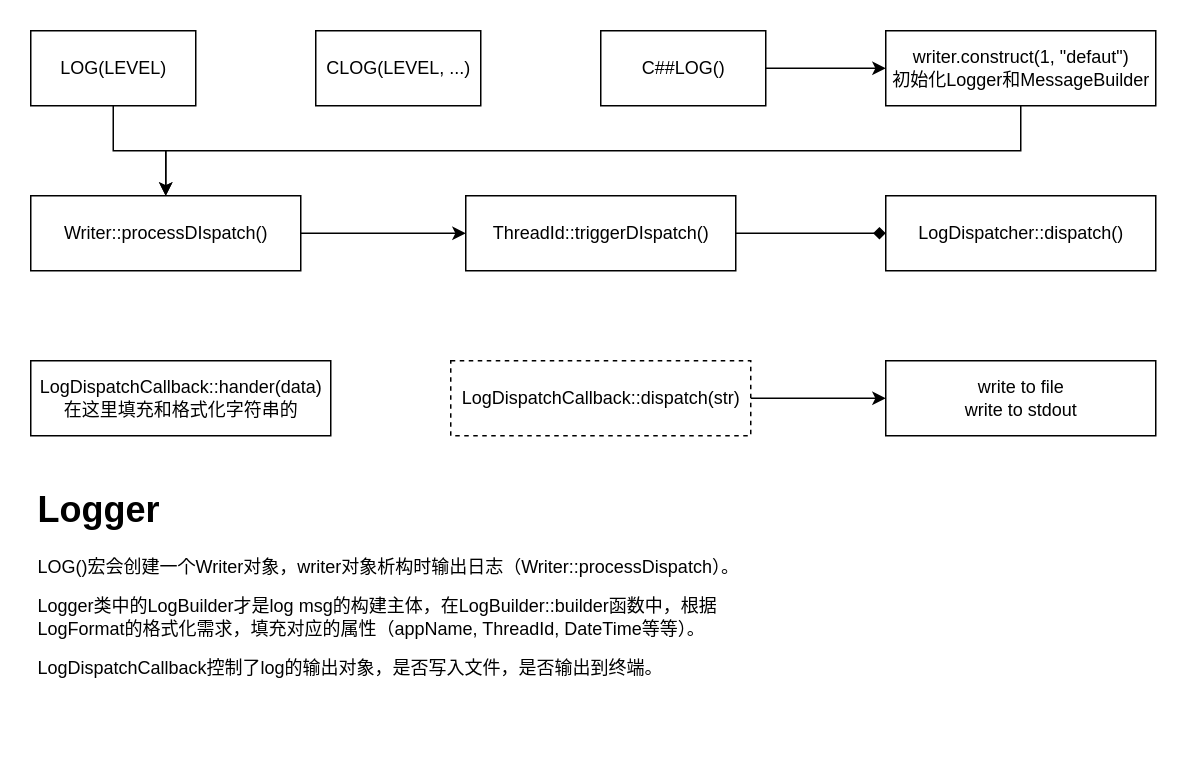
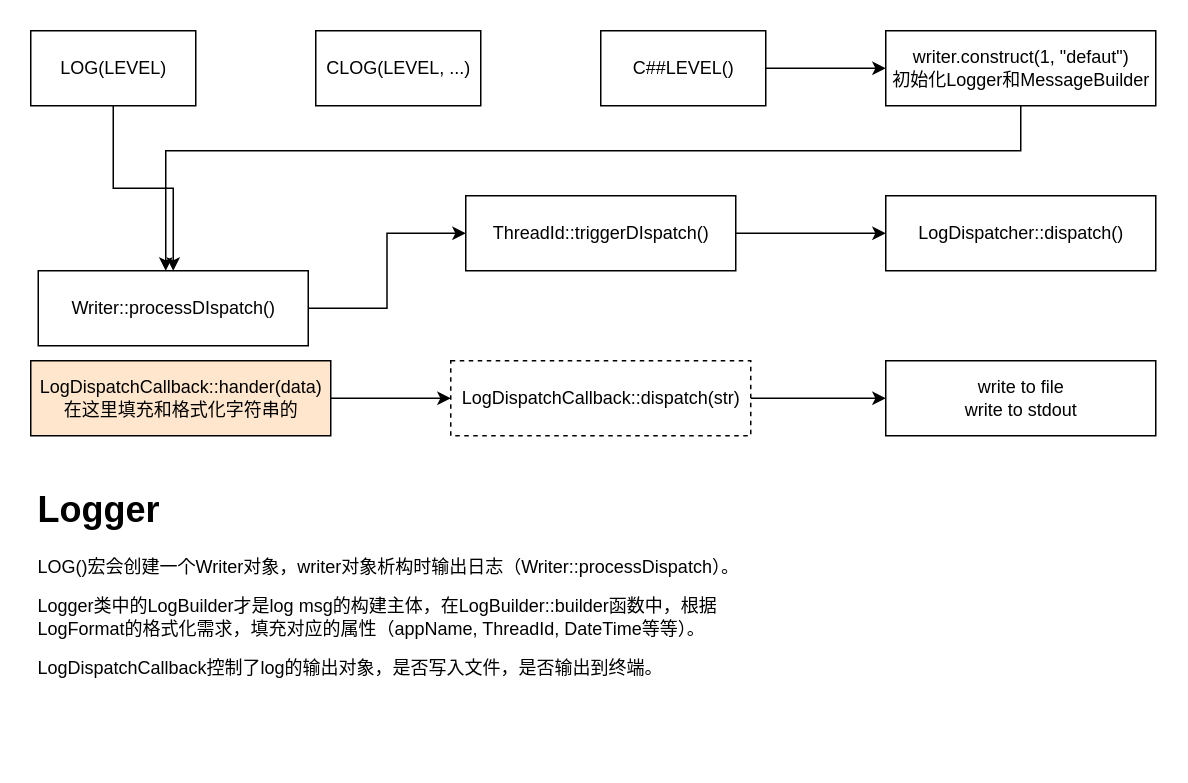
(684, 68) -> (684, 68)
(166, 233) -> (173, 308)
(873, 233) -> (874, 233)
(181, 398) -> (181, 398)
none -> (386, 398)
